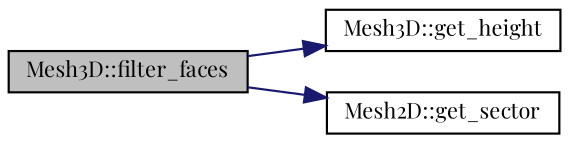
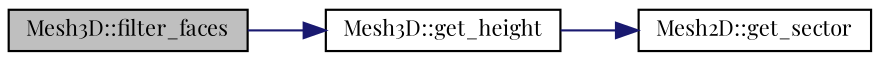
(276, 91) -> (588, 30)
